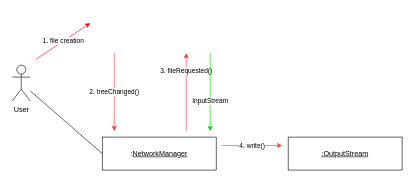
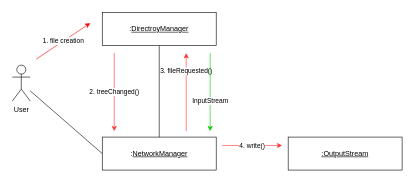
none -> (159, 29)
none -> (159, 92)
